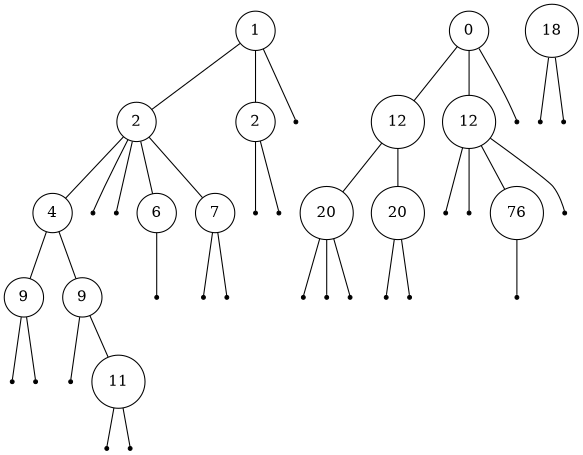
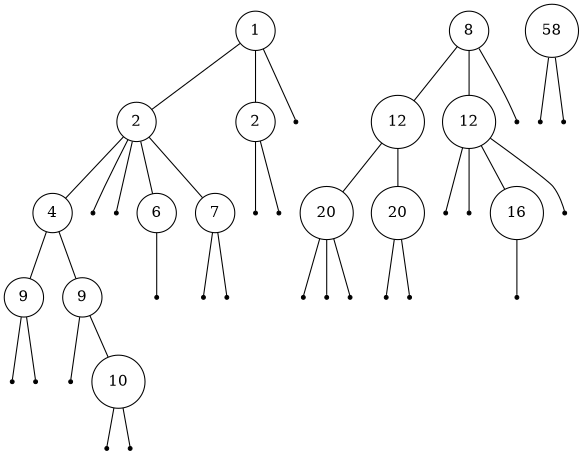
(469, 31) -> (469, 31)
(552, 31) -> (552, 31)
(517, 213) -> (517, 213)
(118, 382) -> (118, 382)
